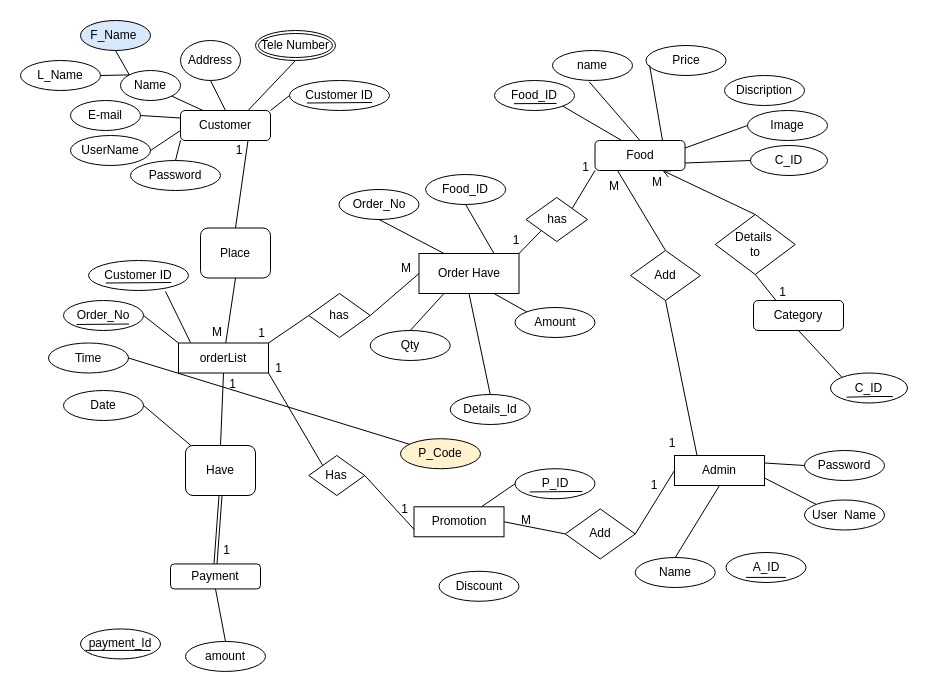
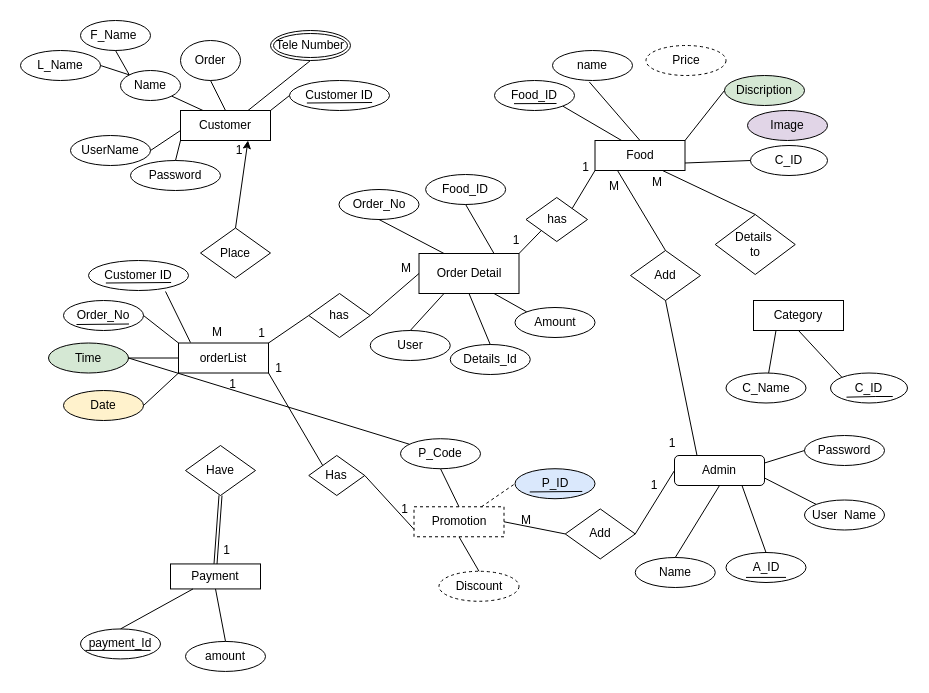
(116, 36) -> (116, 36)
(296, 46) -> (311, 46)
(211, 61) -> (211, 61)
(686, 61) -> (686, 61)
(61, 76) -> (61, 66)
(765, 91) -> (765, 91)
(656, 103) -> none
(106, 116) -> none
none -> (704, 116)
(161, 117) -> none
(226, 126) -> (226, 126)
(788, 126) -> (788, 126)
(716, 137) -> none
(247, 146) -> (247, 149)
(640, 156) -> (640, 156)
(667, 173) -> (666, 172)
(236, 253) -> (236, 253)
(470, 274) -> (470, 274)
(765, 287) -> none
(231, 311) -> (156, 358)
(799, 316) -> (799, 316)
(411, 346) -> (411, 346)
none -> (772, 351)
(89, 358) -> (89, 358)
none -> (766, 388)
(104, 406) -> (104, 406)
(222, 409) -> none
(490, 410) -> (490, 360)
(167, 426) -> (160, 390)
(441, 454) -> (441, 454)
(845, 466) -> (845, 451)
(221, 471) -> (221, 471)
(720, 471) -> (720, 471)
(555, 484) -> (555, 484)
none -> (450, 488)
(497, 496) -> (497, 496)
none -> (754, 519)
(459, 522) -> (459, 522)
none -> (469, 554)
(216, 576) -> (216, 576)
(479, 586) -> (479, 586)
none -> (156, 609)
